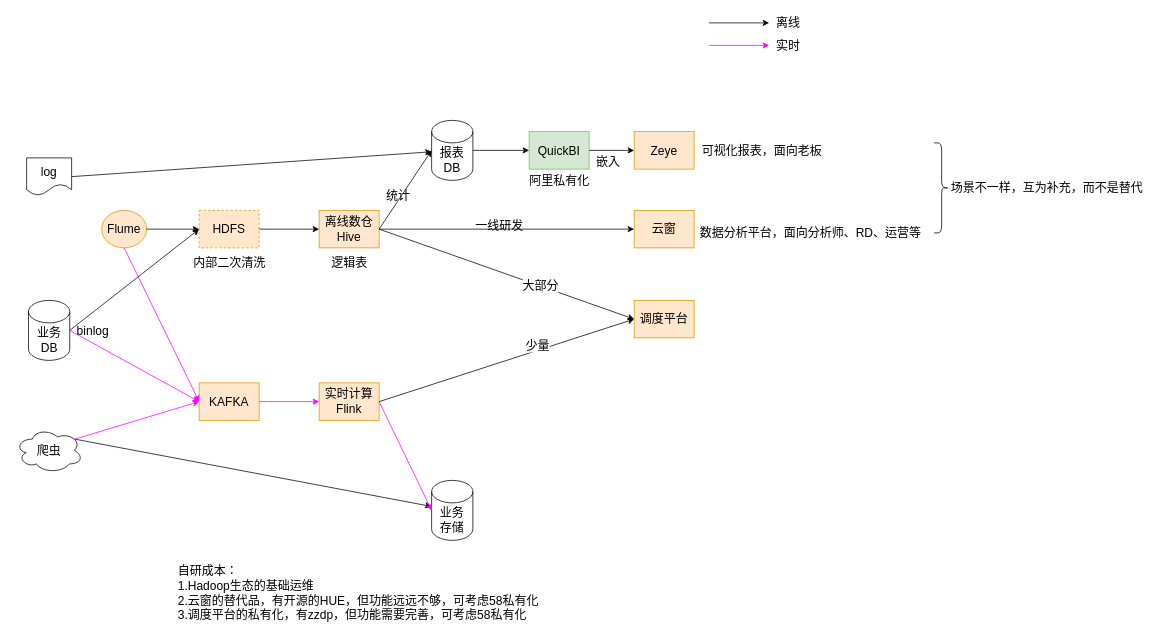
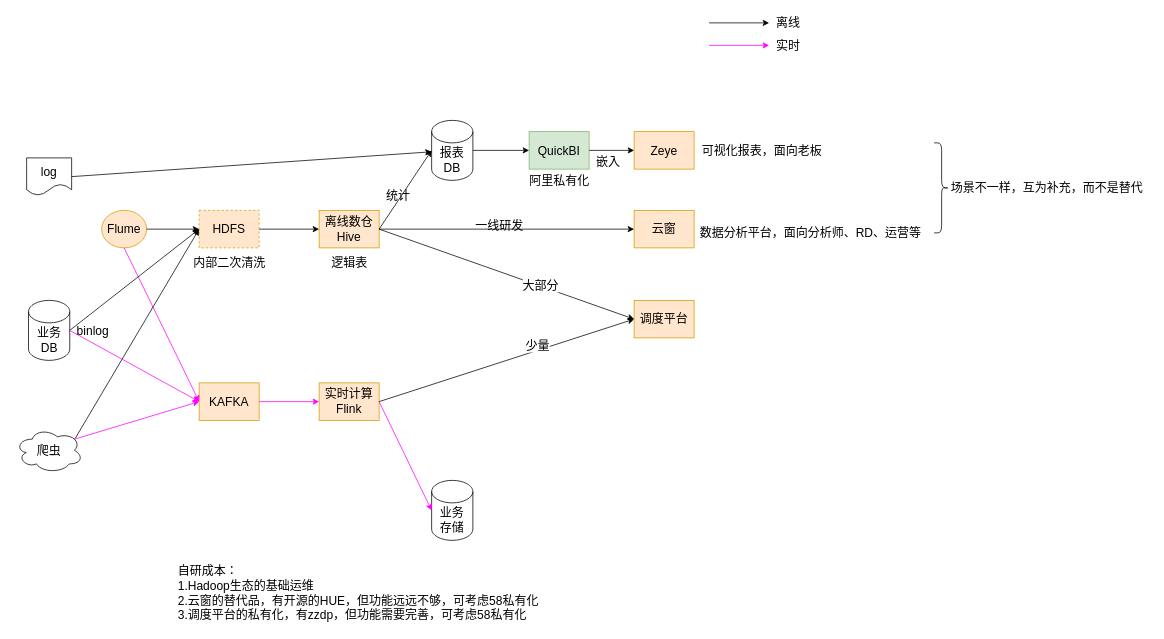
(252, 473) -> (136, 336)
